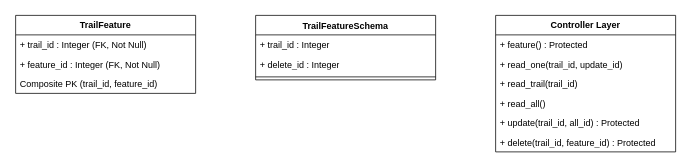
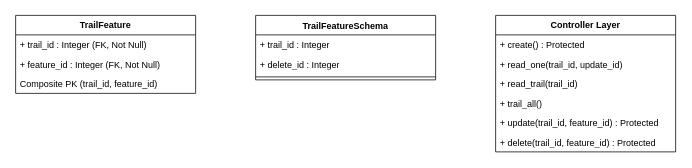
(553, 46) -> (551, 46)
(527, 104) -> (527, 104)
(582, 124) -> (586, 129)
